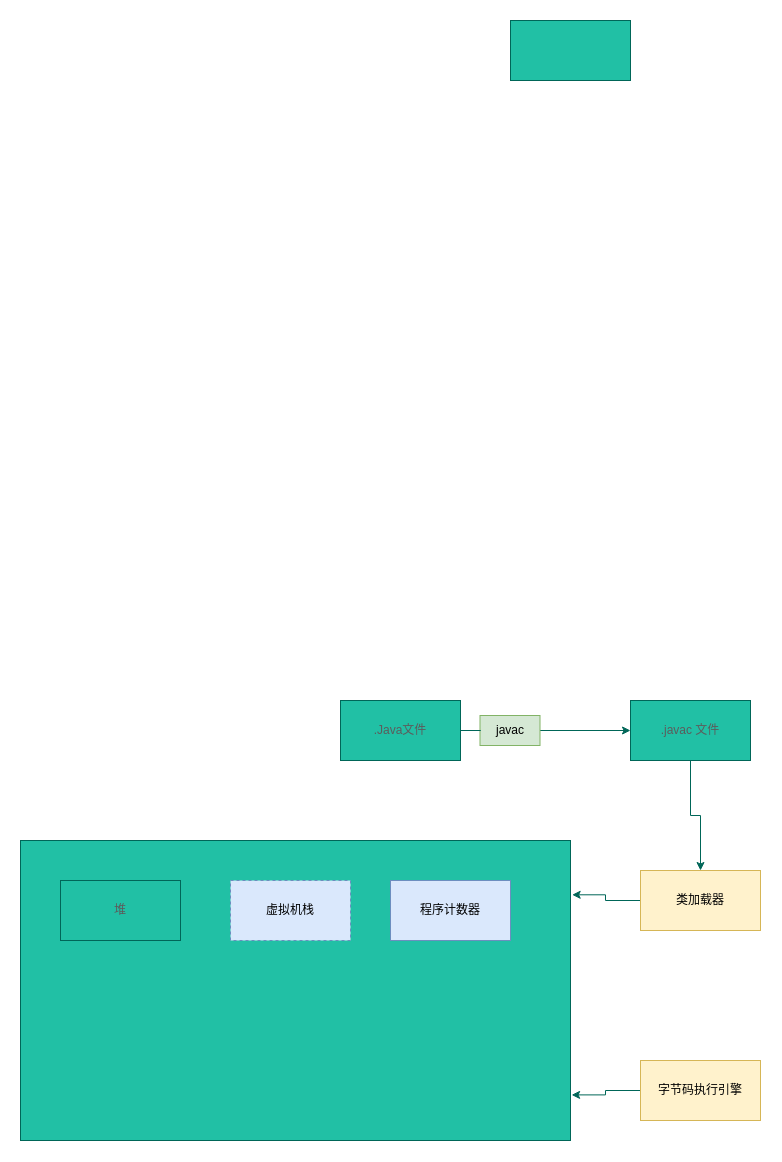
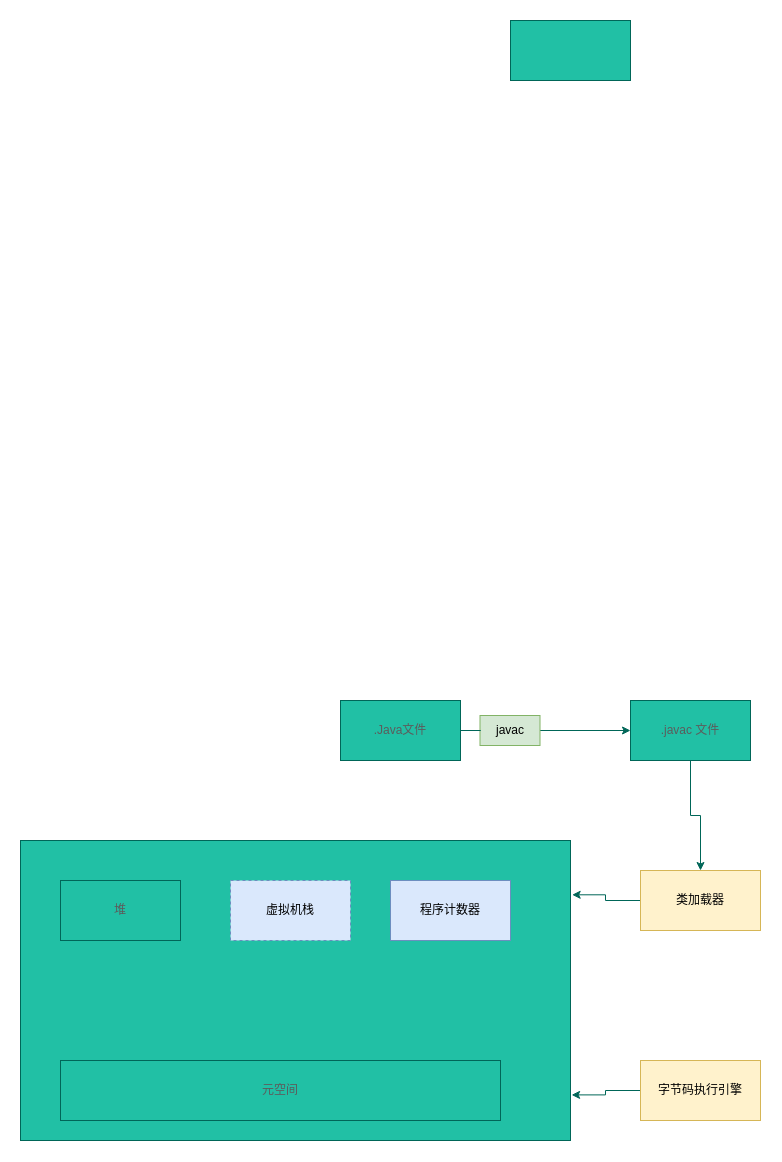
none -> (281, 1091)
